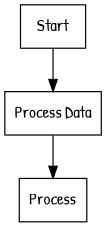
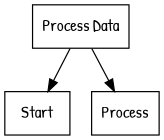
(53, 64) -> (62, 65)
